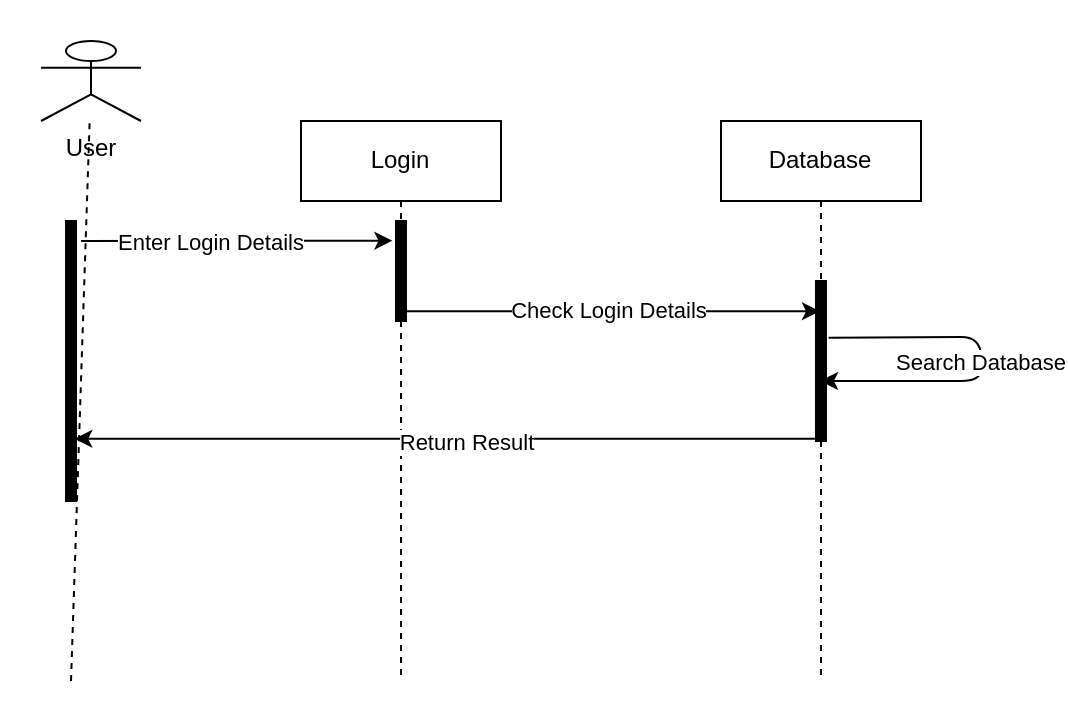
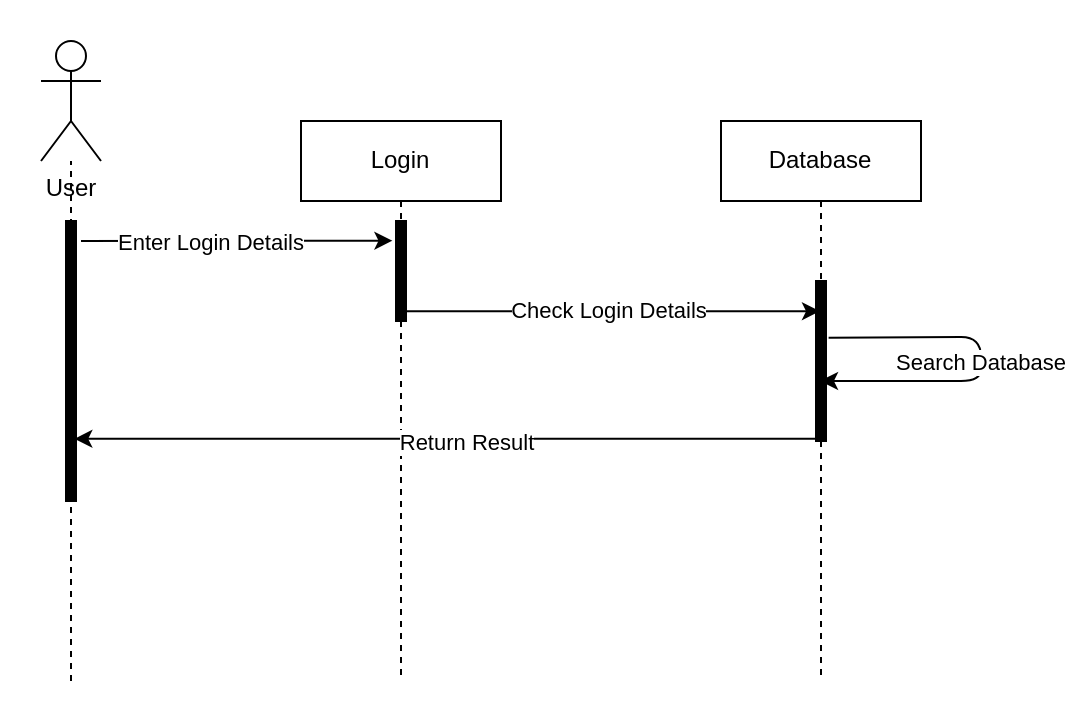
(91, 81) -> (71, 101)
